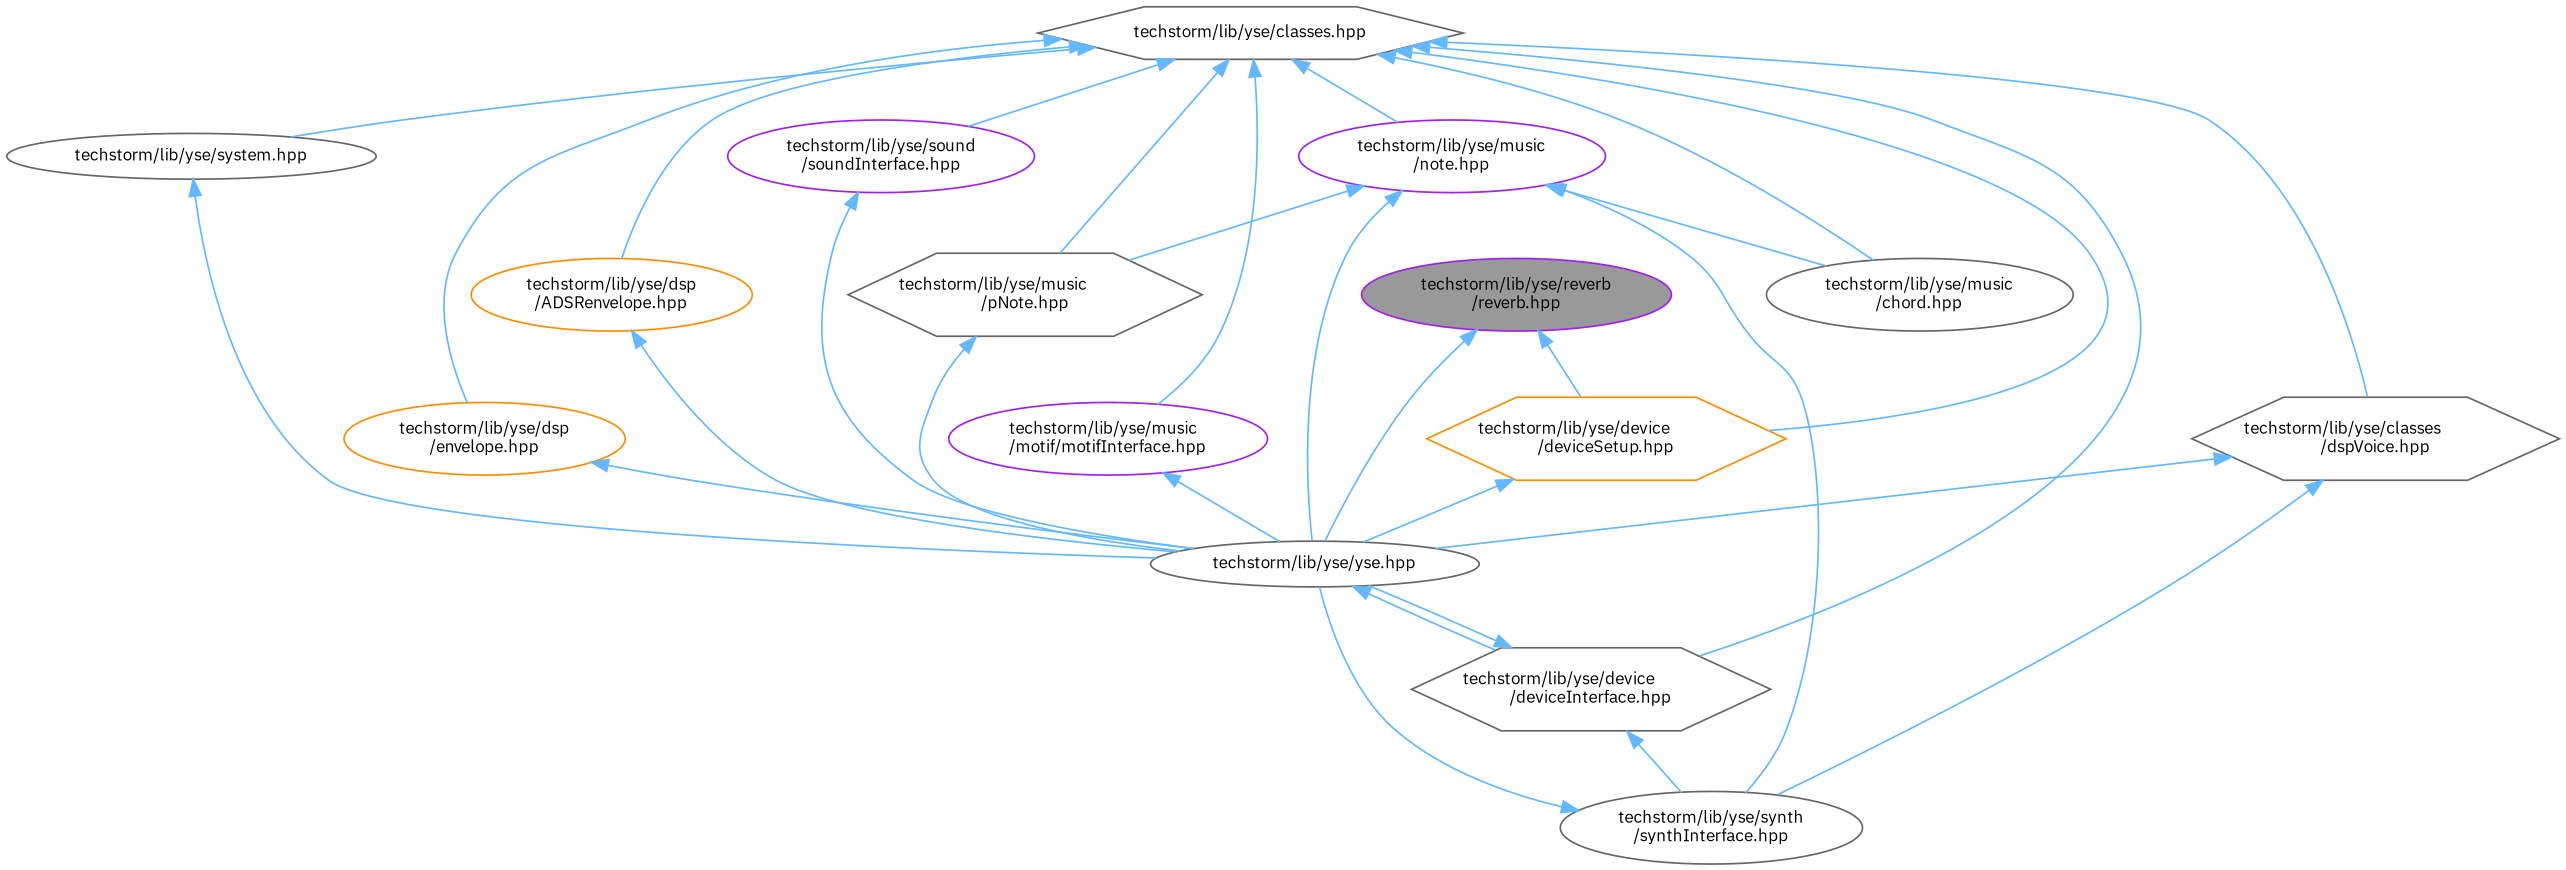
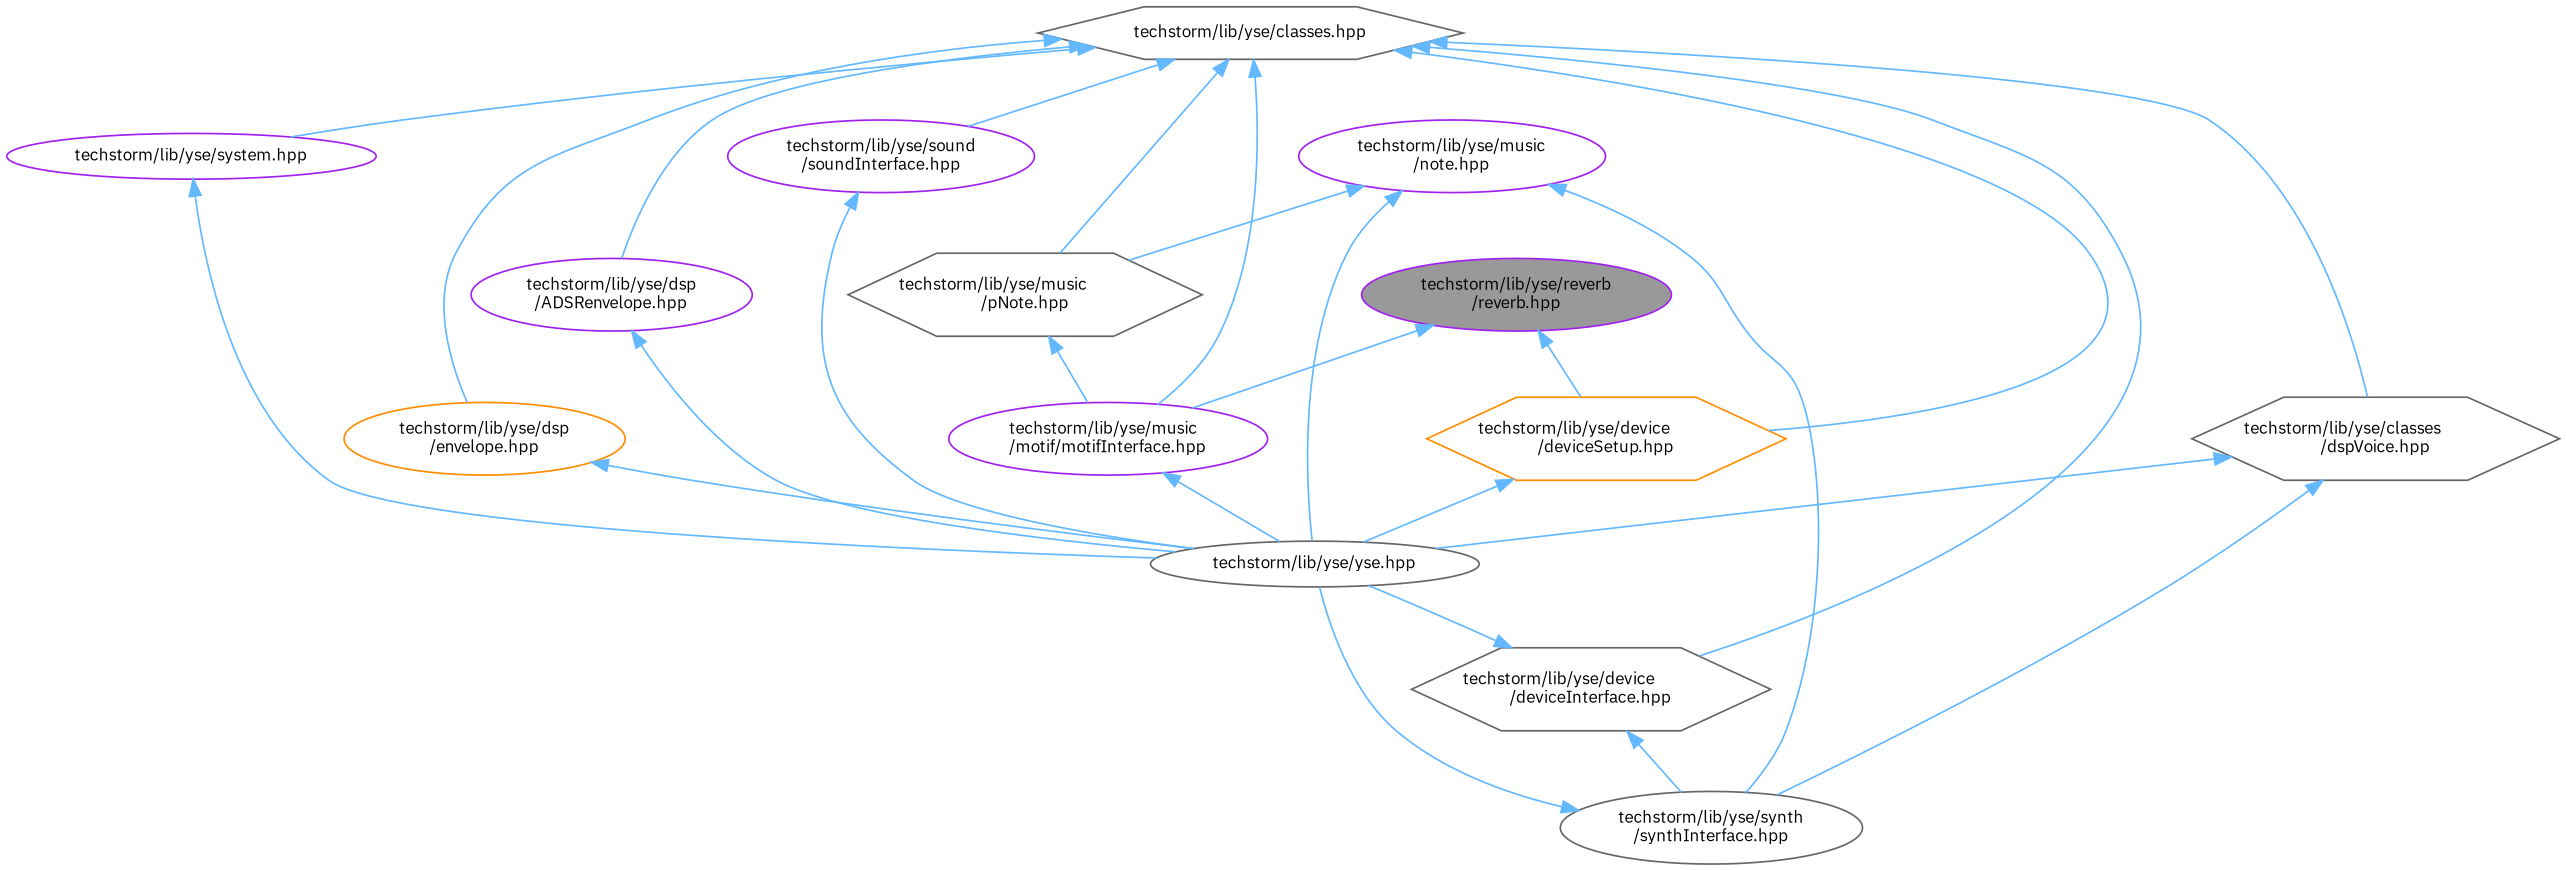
(1353, 96) -> none
(191, 156) -> (191, 156)
(612, 295) -> (612, 295)
(1920, 295) -> none
(1385, 434) -> (1299, 371)
(931, 477) -> (1073, 377)
(1432, 622) -> none
